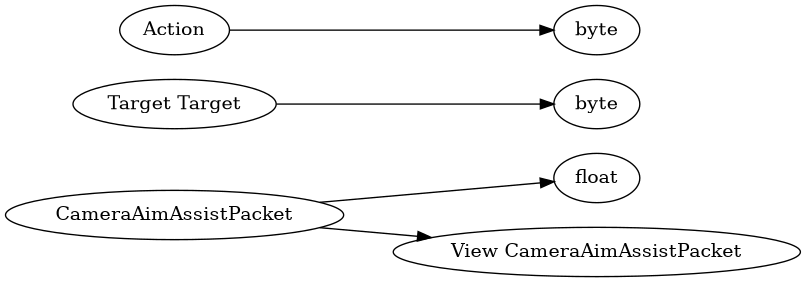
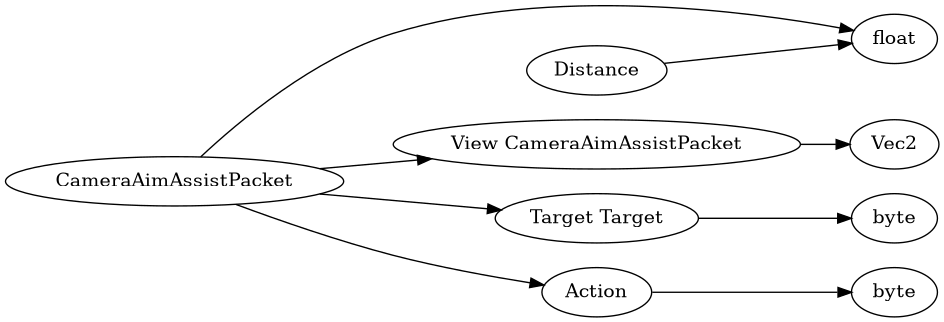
none -> (597, 70)
none -> (894, 144)
none -> (403, 201)
none -> (381, 252)
